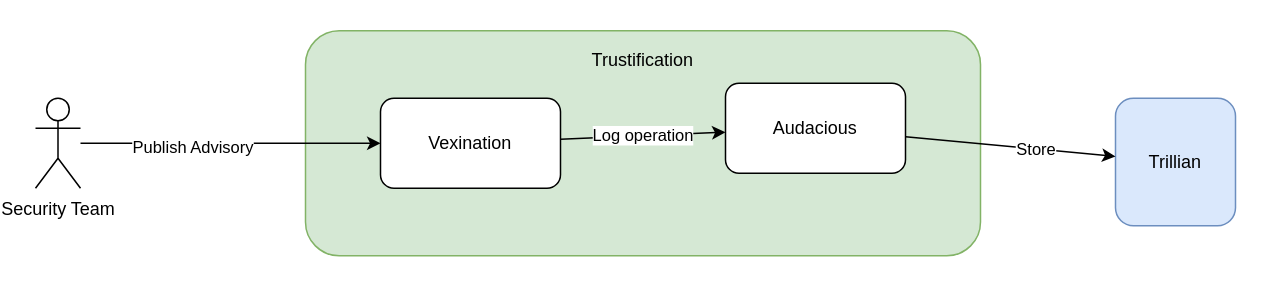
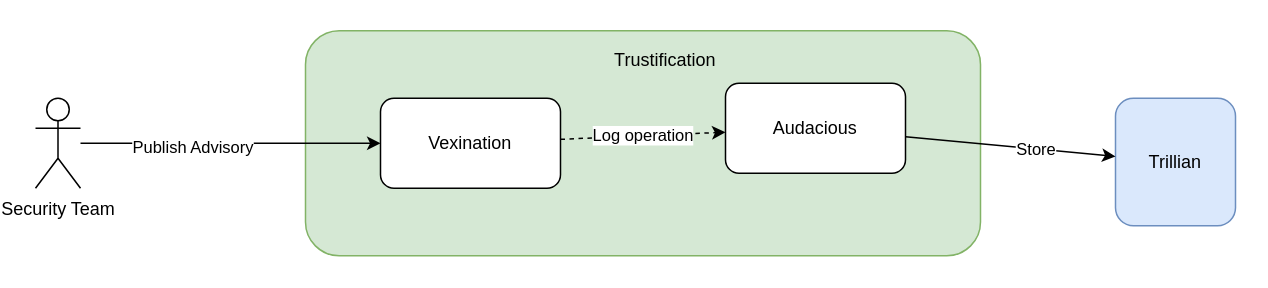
(643, 61) -> (665, 61)
(578, 139) -> (578, 139)
